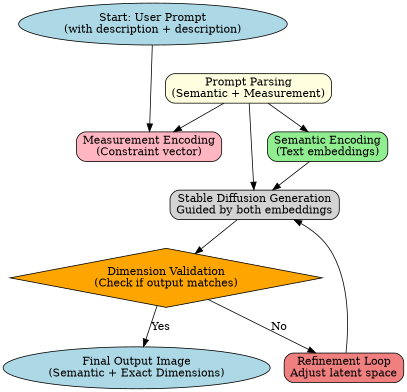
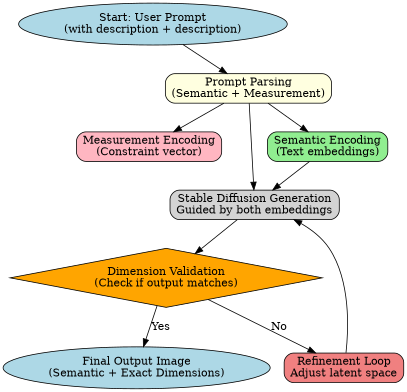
(151, 84) -> (202, 57)
